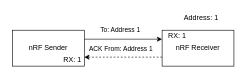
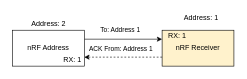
none -> (48, 24)
(48, 48) -> (48, 48)
(198, 48) -> (198, 48)
